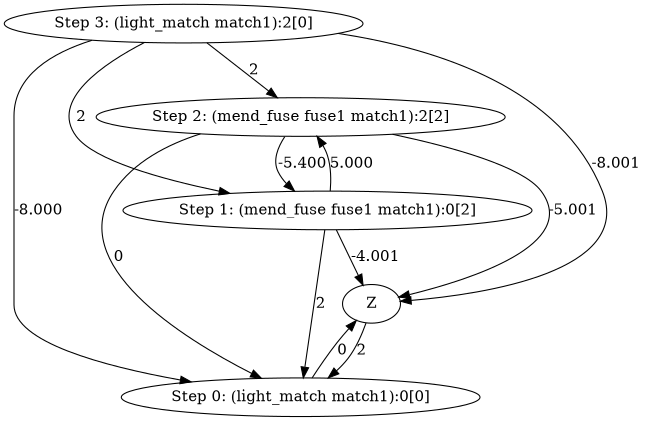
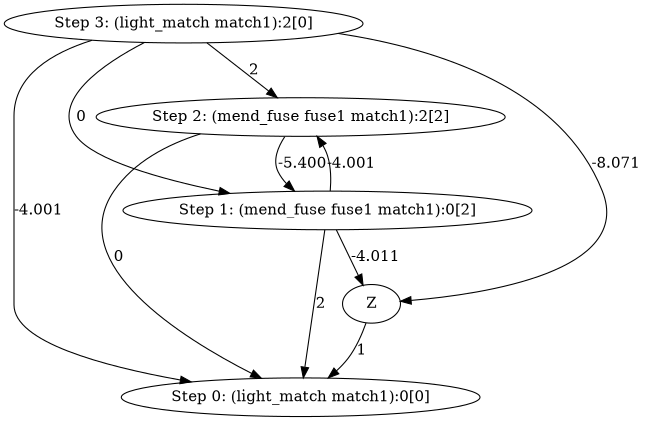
(82, 117) -> (82, 117)
(352, 164) -> (352, 164)
(616, 164) -> (616, 164)
(547, 206) -> none
(39, 210) -> (39, 210)
(376, 257) -> (376, 257)
(362, 351) -> (362, 351)
(330, 353) -> none
